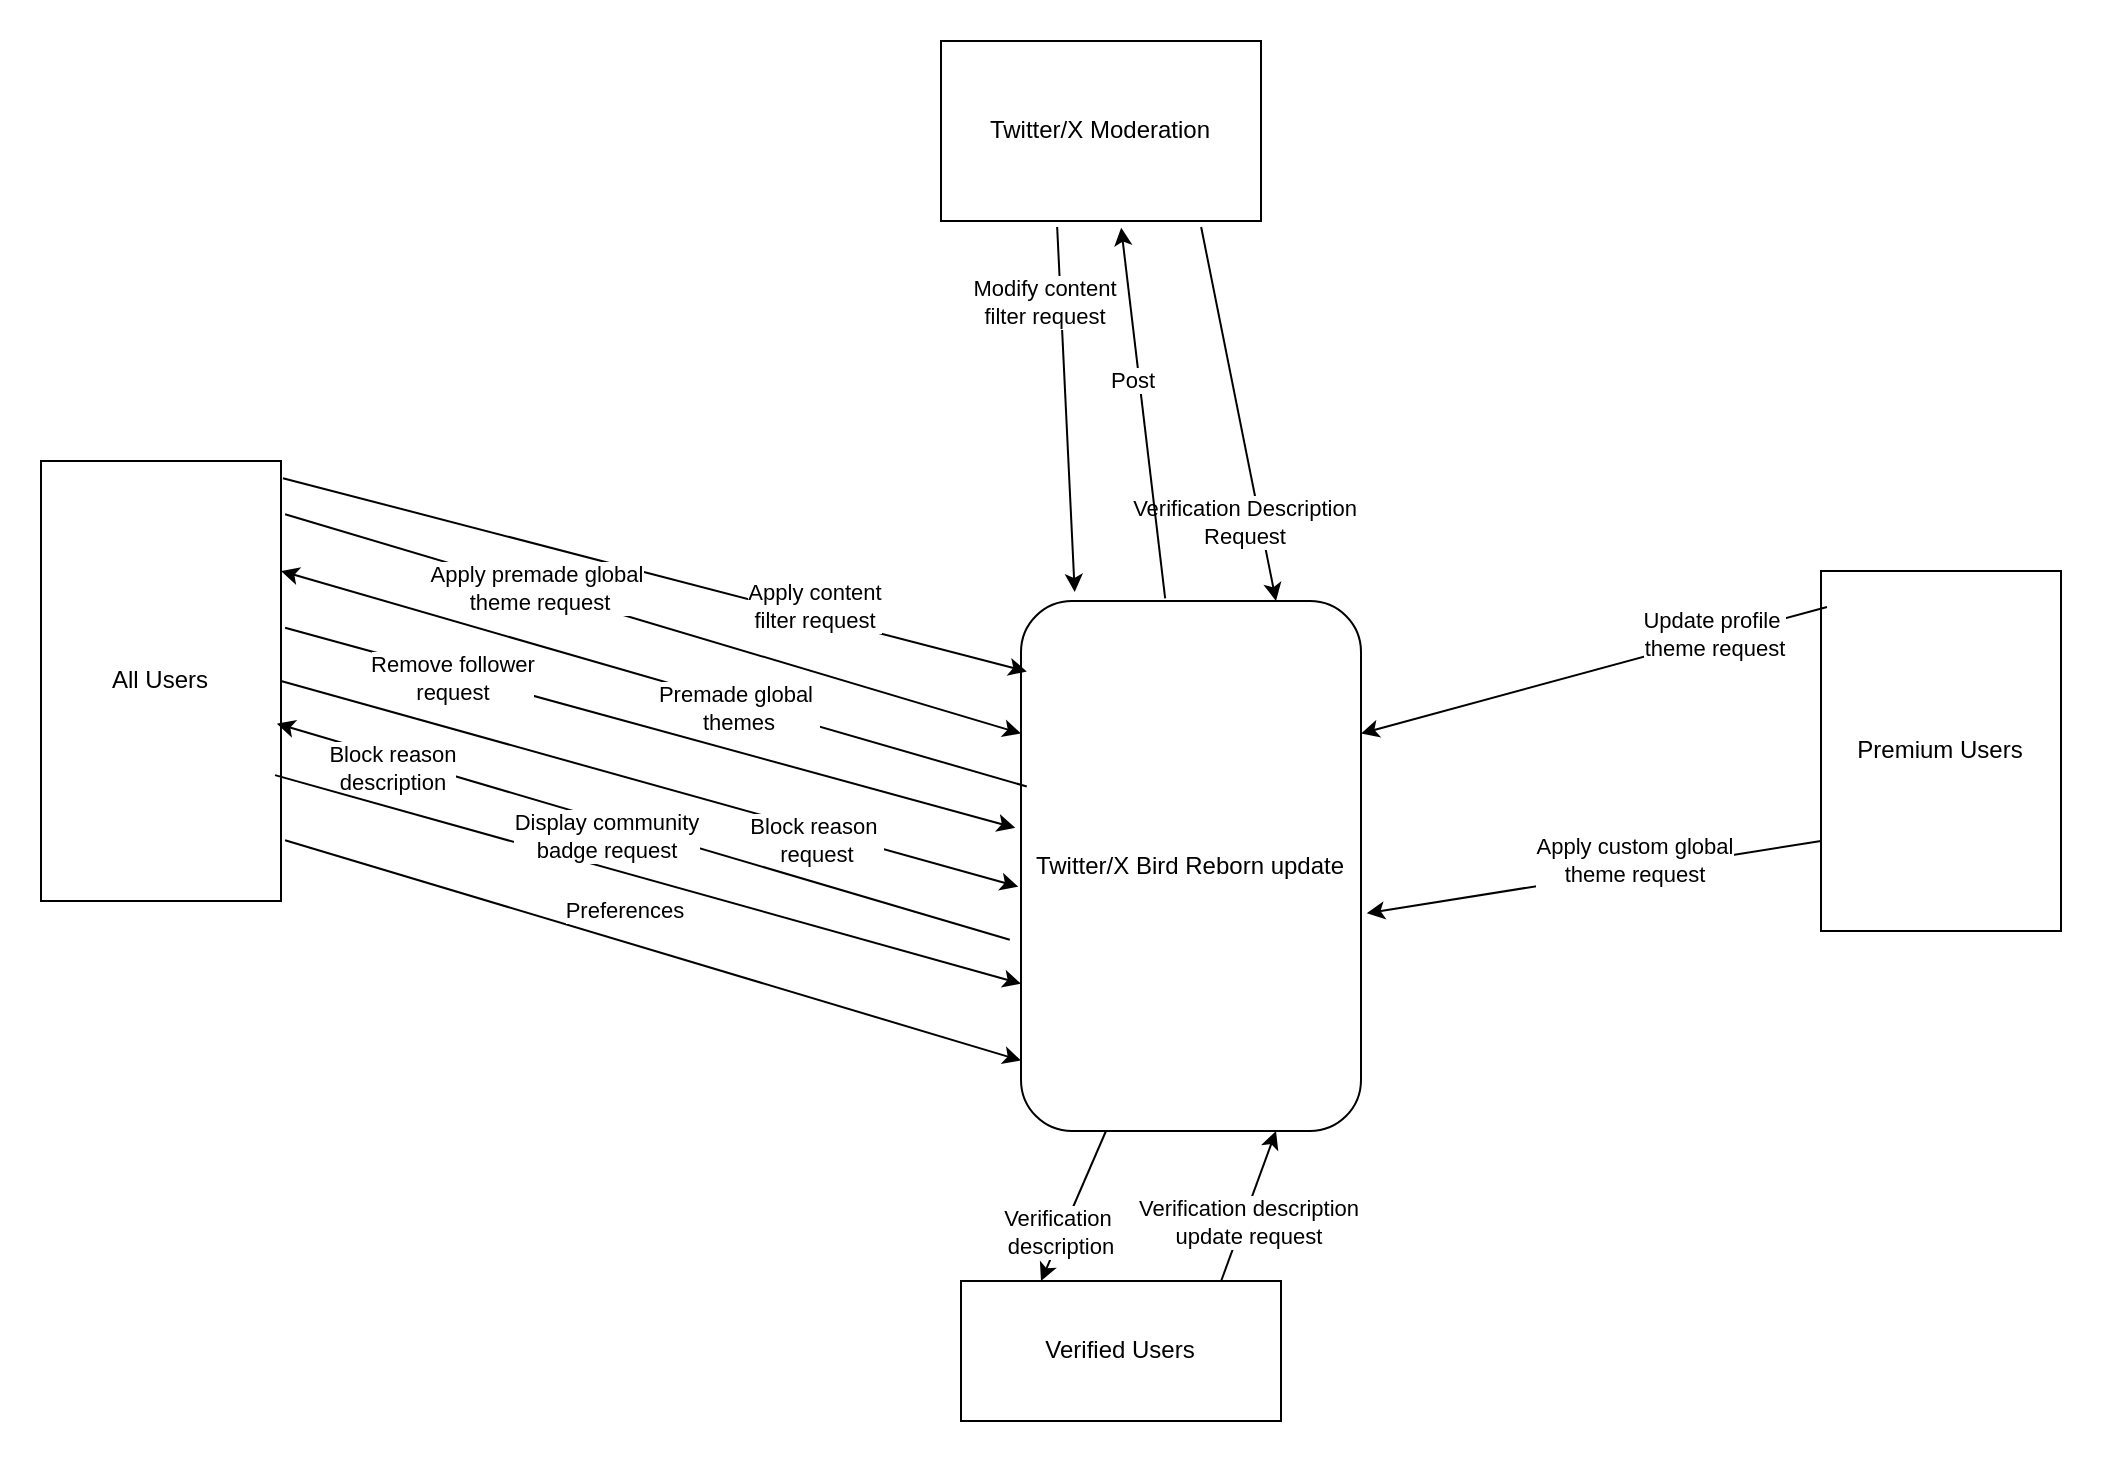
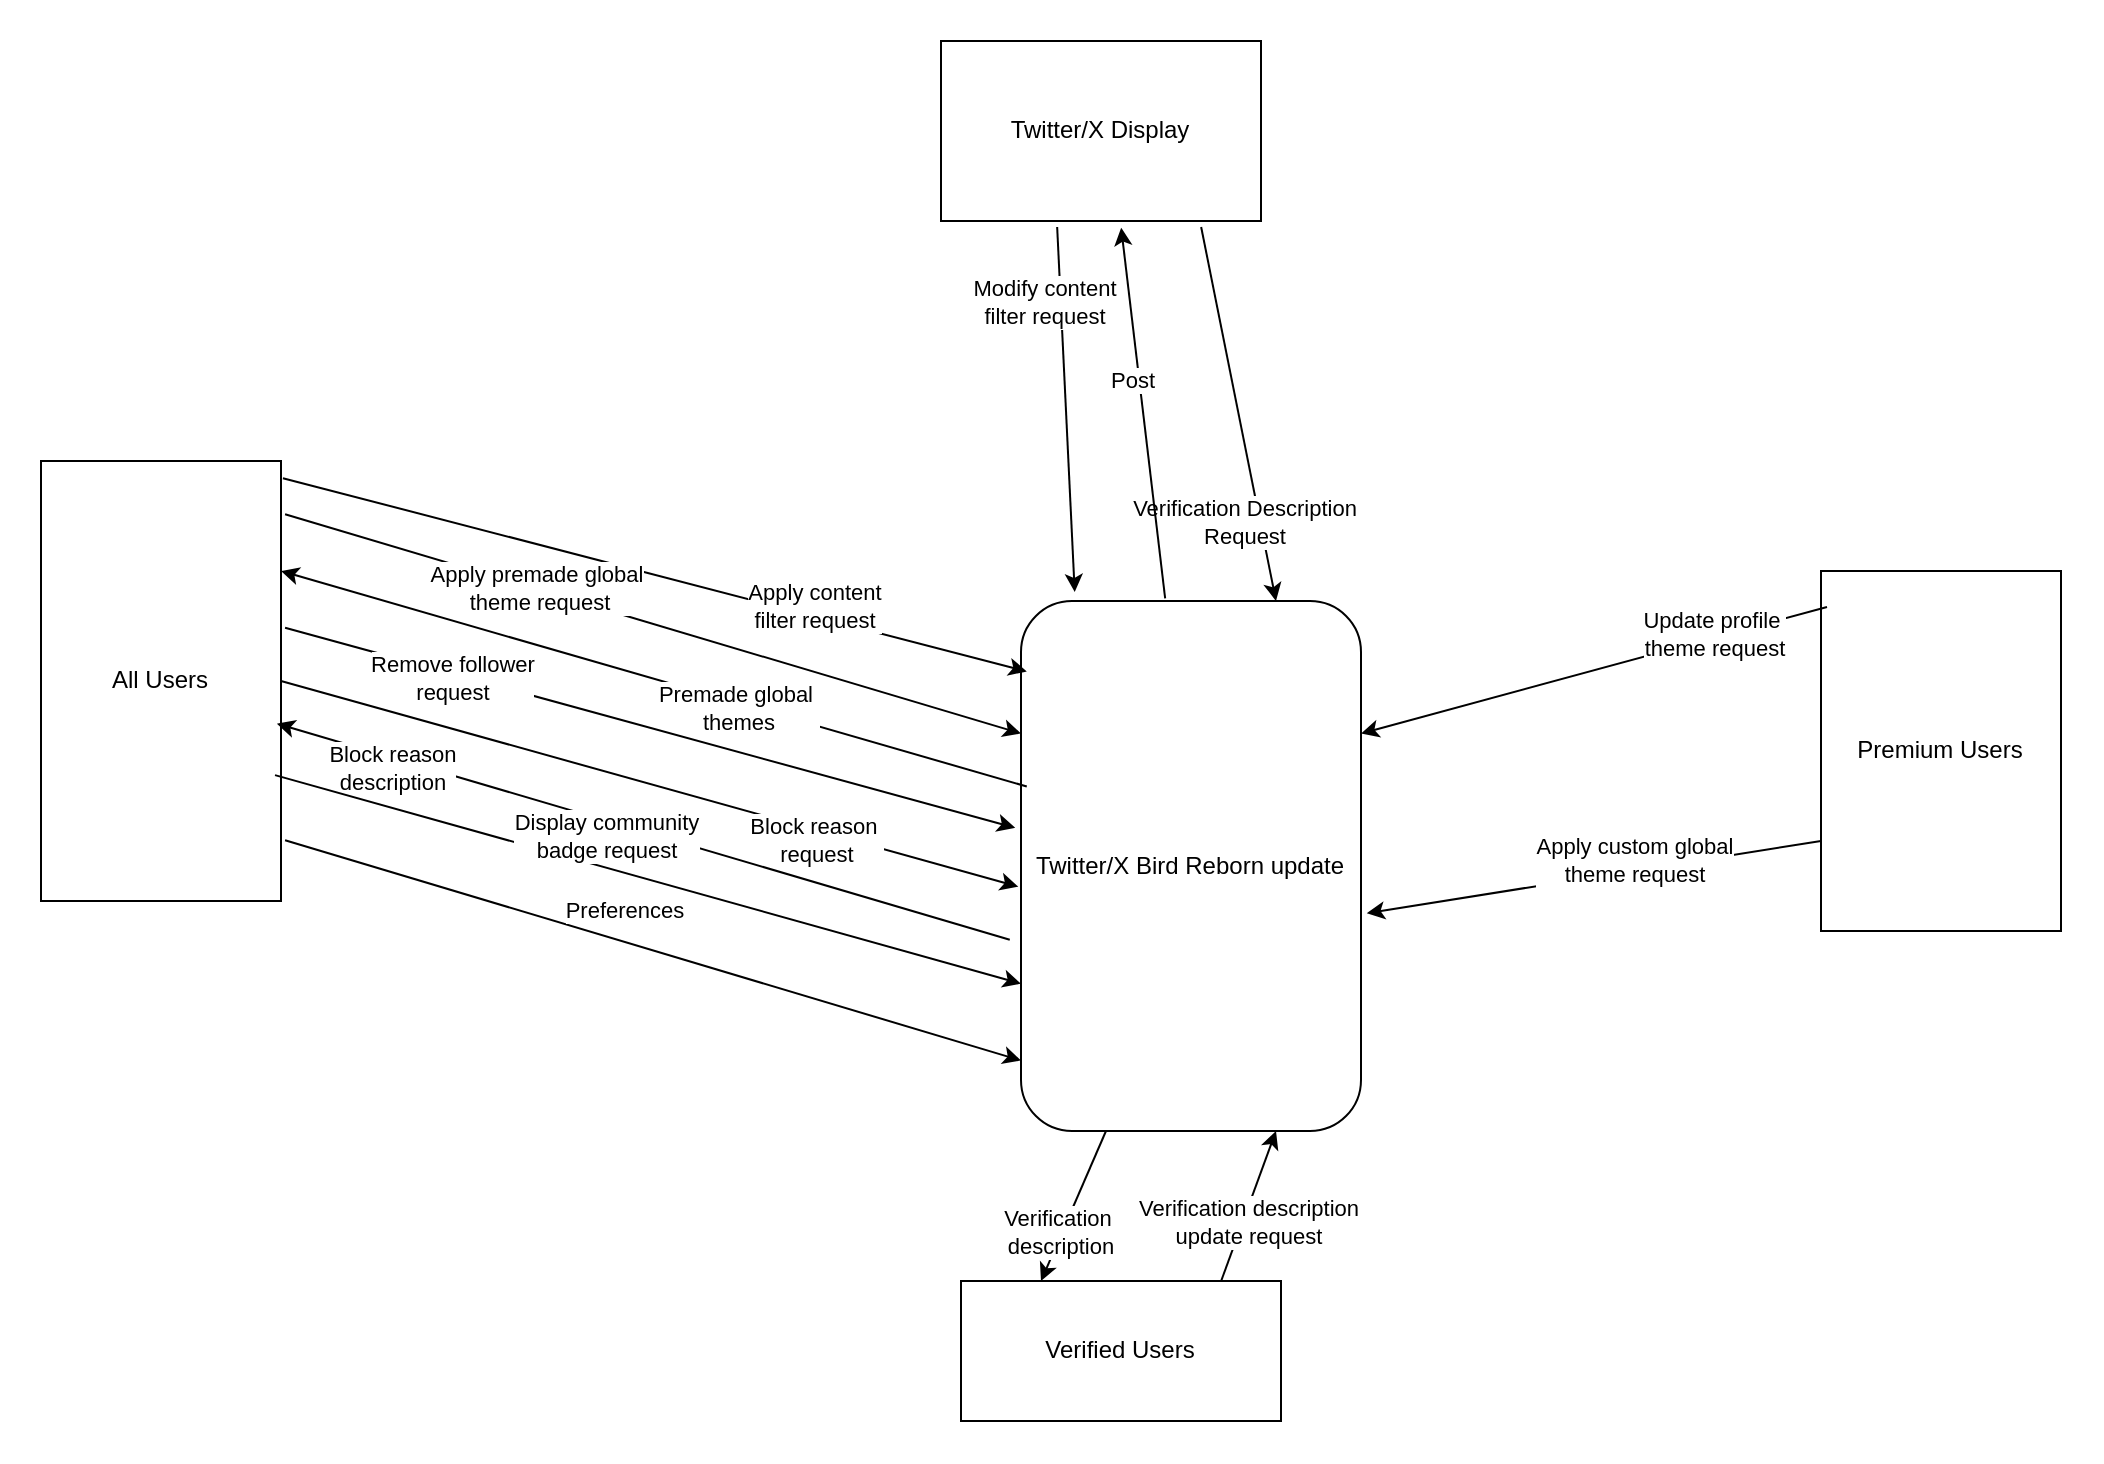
(1101, 131) -> (1101, 131)
